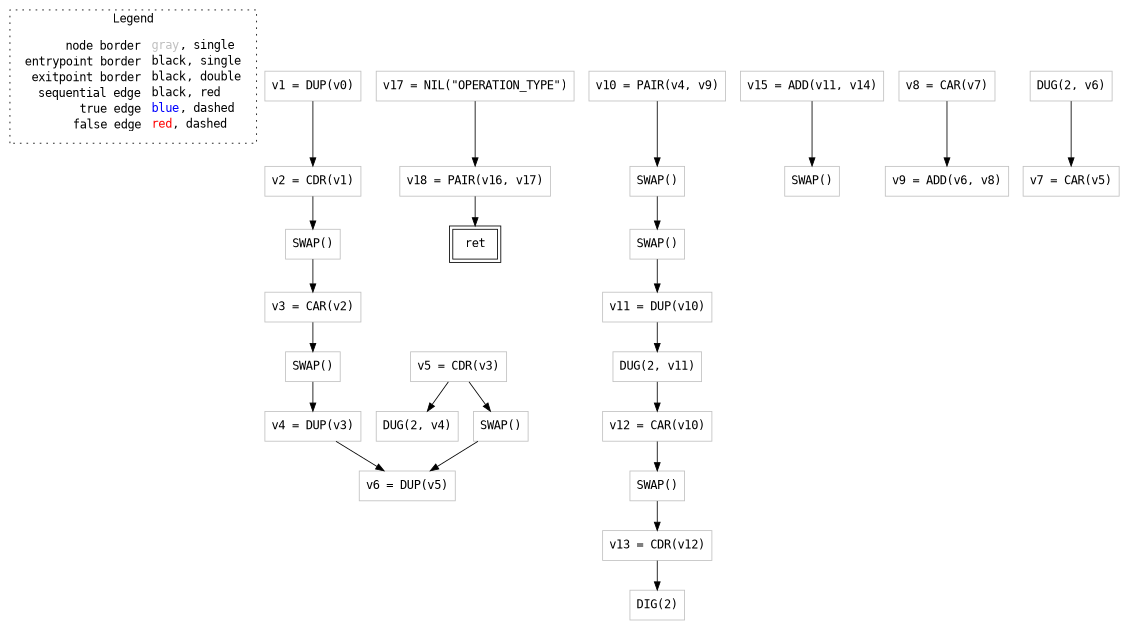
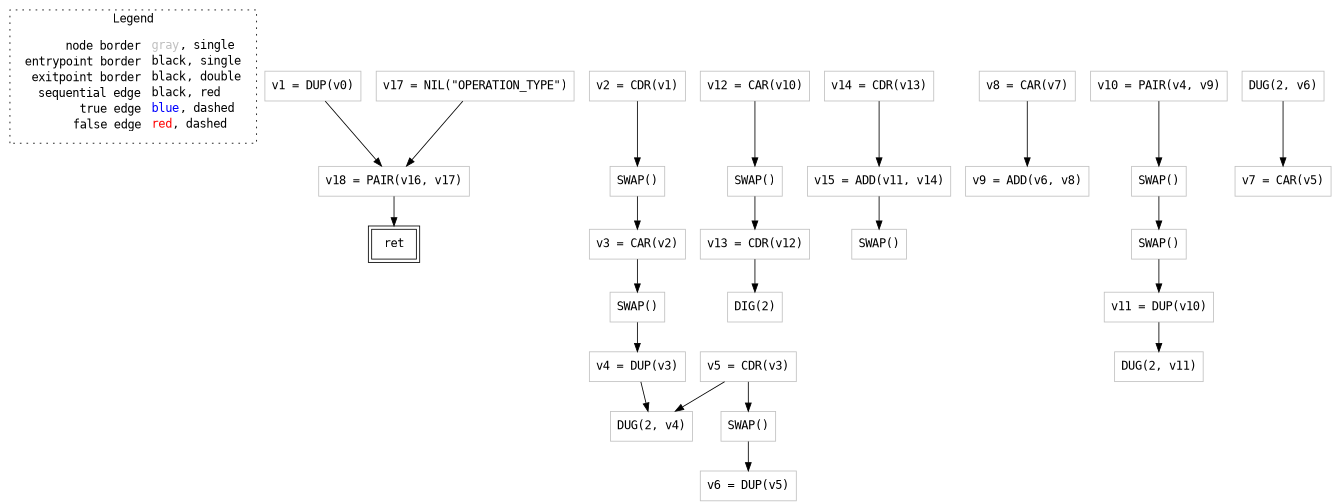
none -> (879, 86)
(313, 129) -> (351, 130)
(657, 392) -> none
(356, 454) -> (643, 393)
